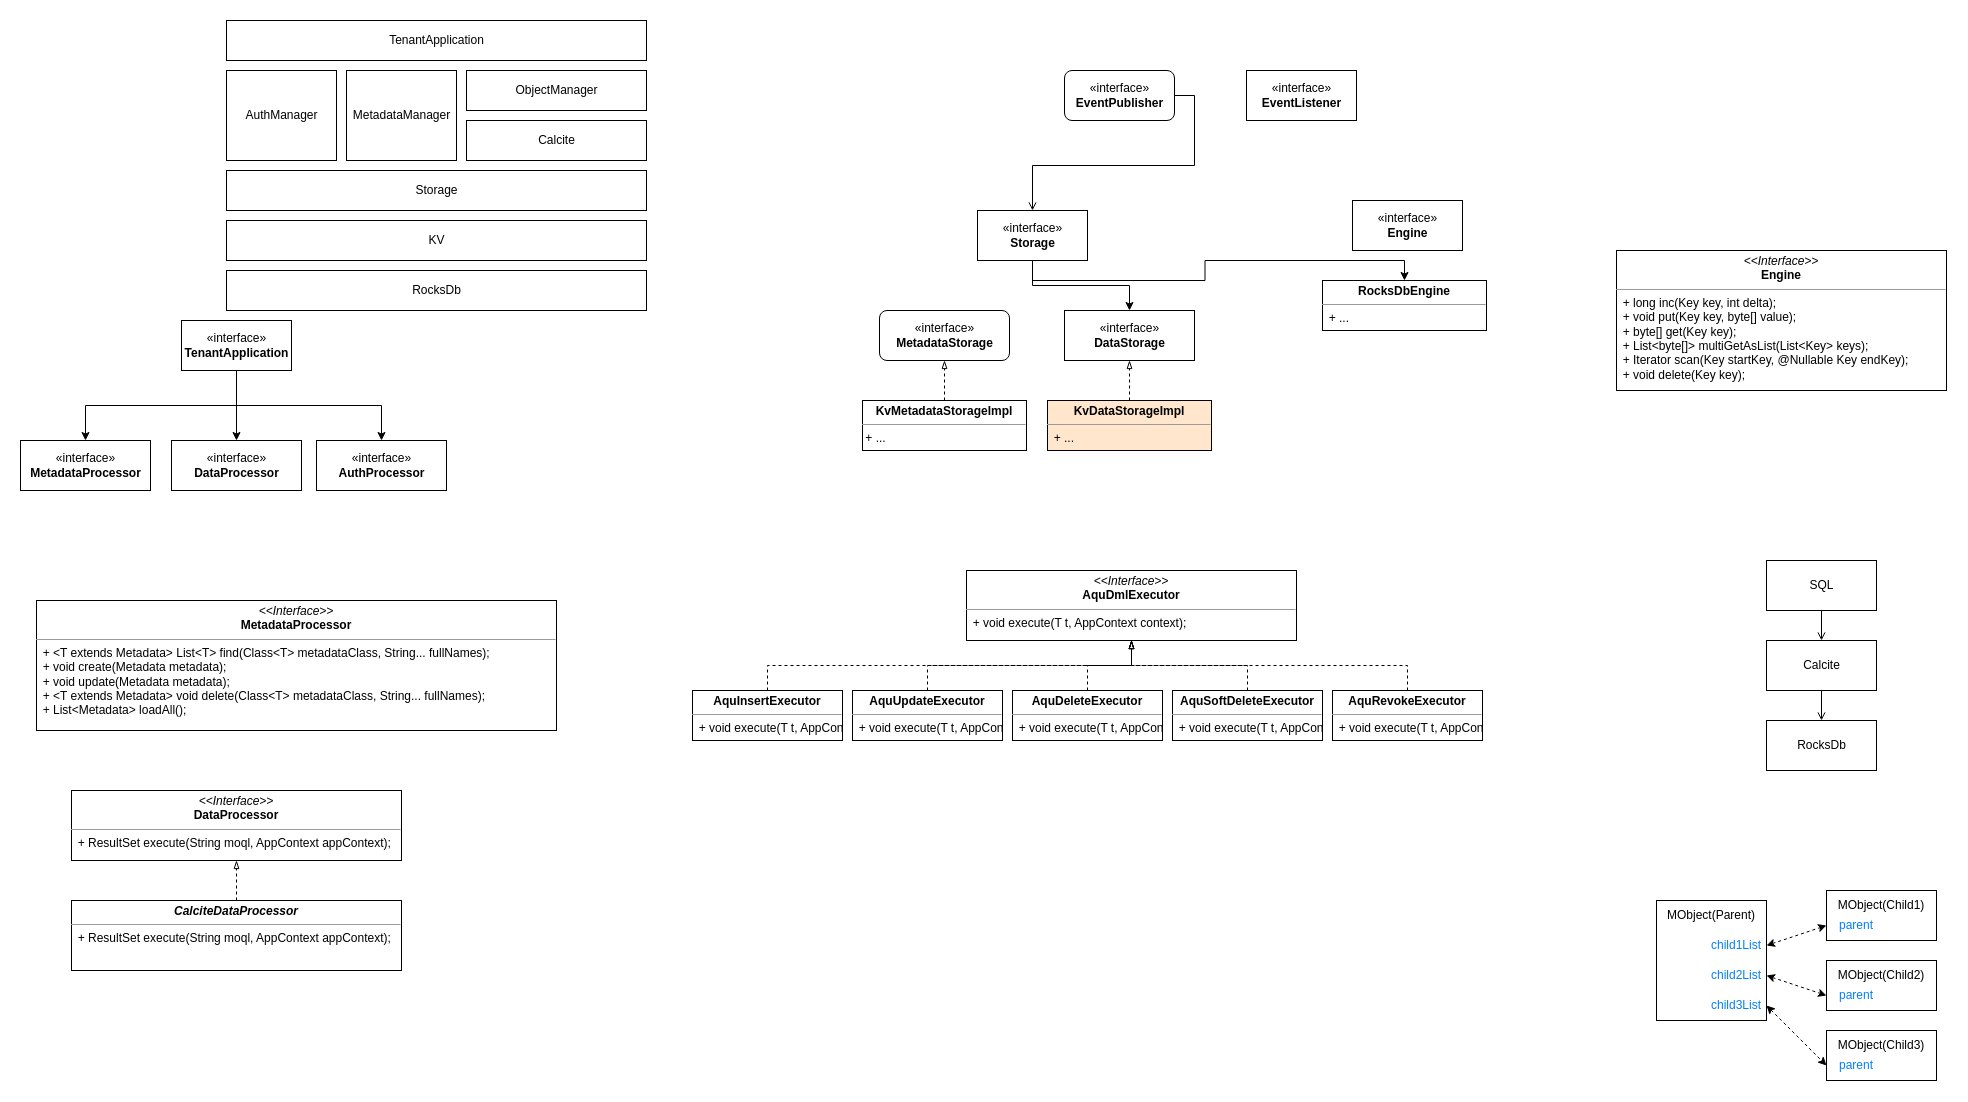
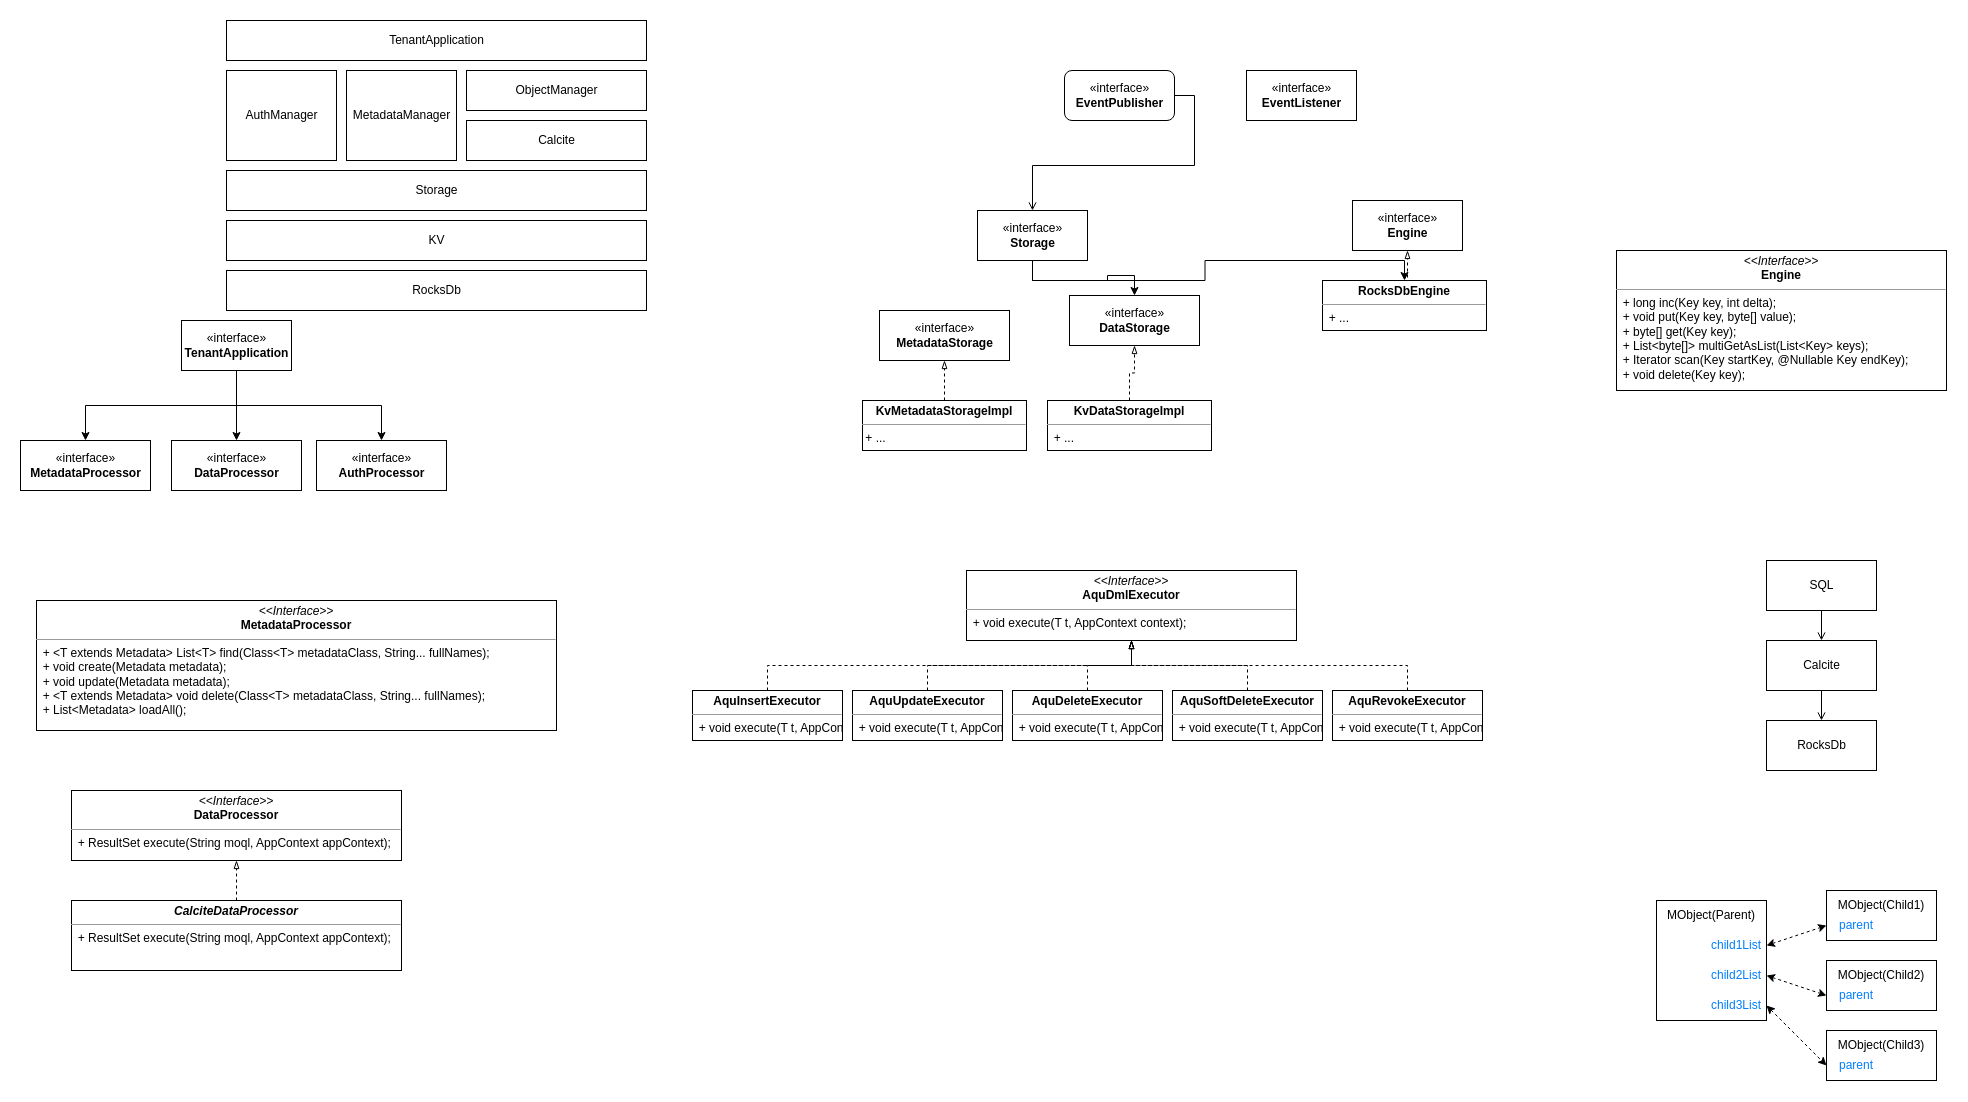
none -> (1408, 269)
(945, 336) -> (945, 336)
(1130, 336) -> (1135, 321)
(1130, 426) -> (1130, 426)
